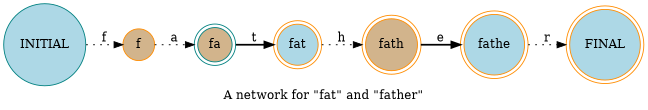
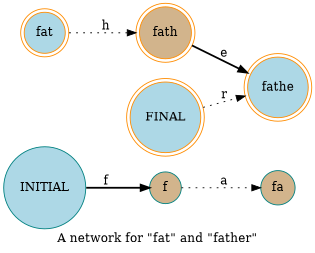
(100, 45) -> (113, 188)
(139, 45) -> (165, 188)
(215, 45) -> (278, 188)
(250, 45) -> none
(543, 45) -> (220, 103)
